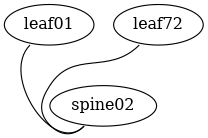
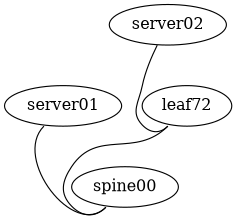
(49, 25) -> (63, 106)
none -> (168, 25)
(103, 106) -> (125, 187)
